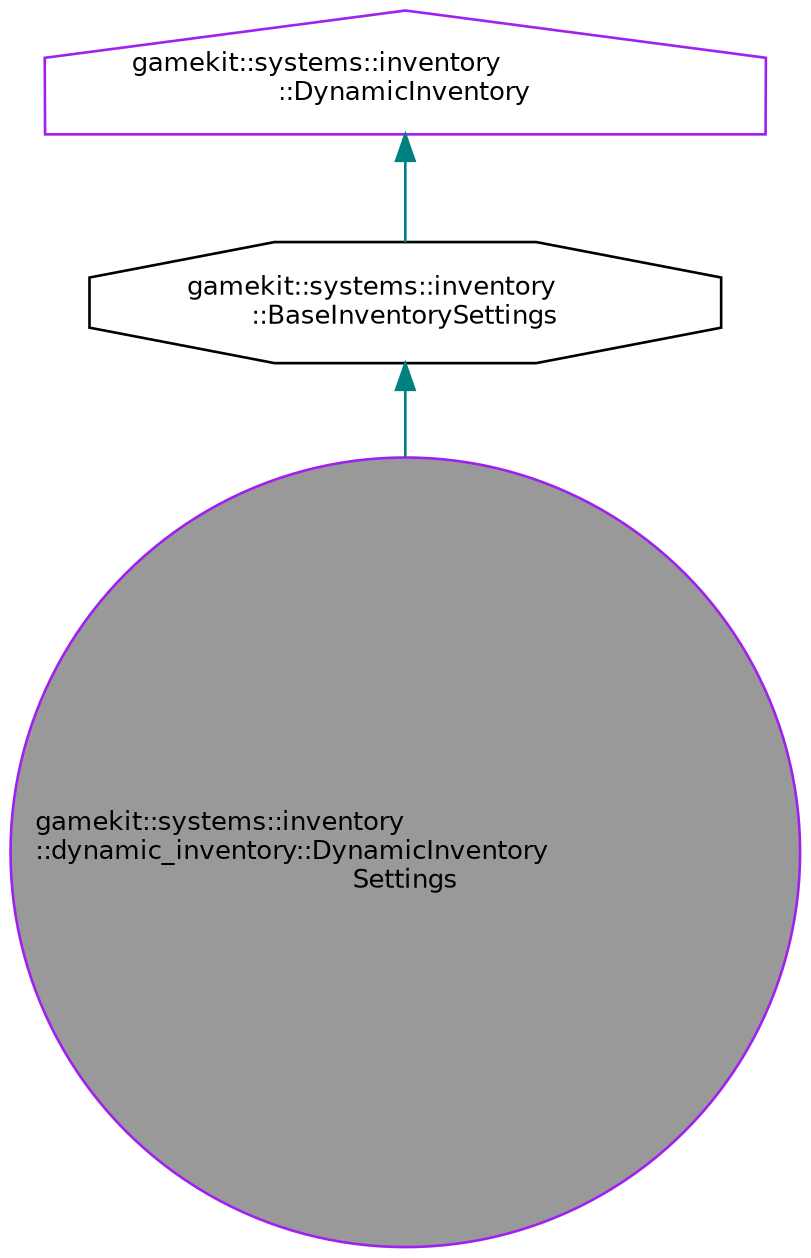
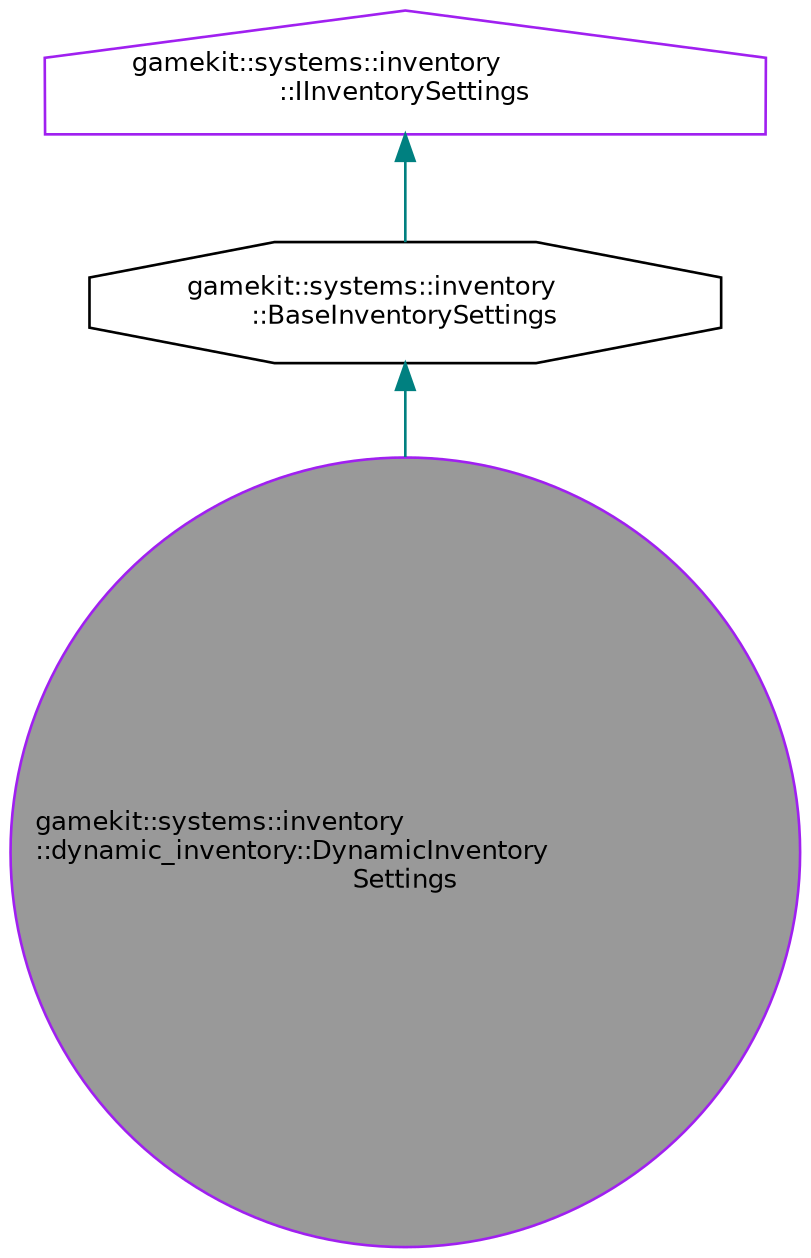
(405, 79) -> (405, 79)
